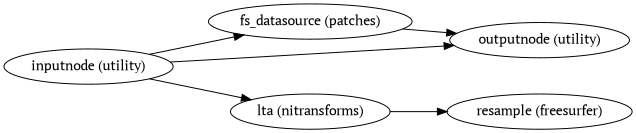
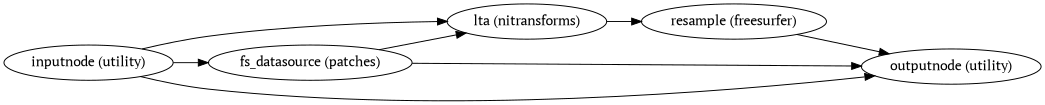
none -> (418, 42)
none -> (838, 43)
